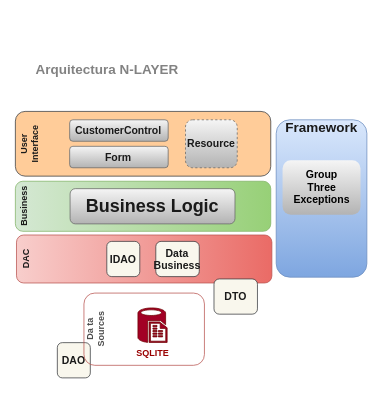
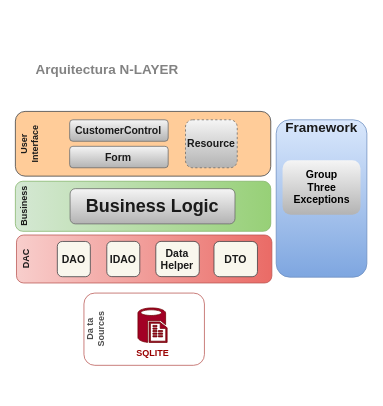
(177, 259) -> (177, 259)
(236, 296) -> (236, 259)
(74, 360) -> (74, 259)
